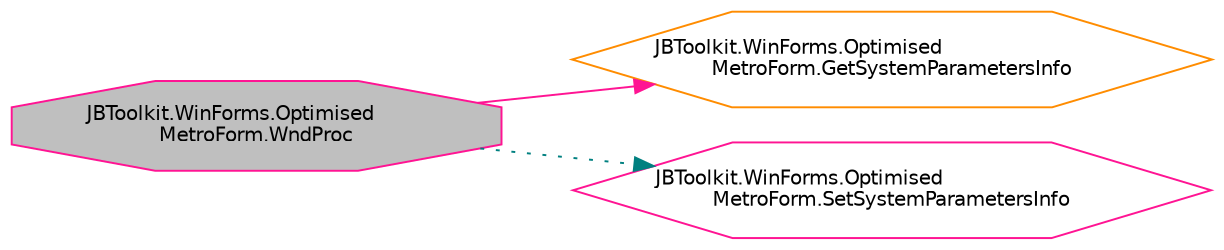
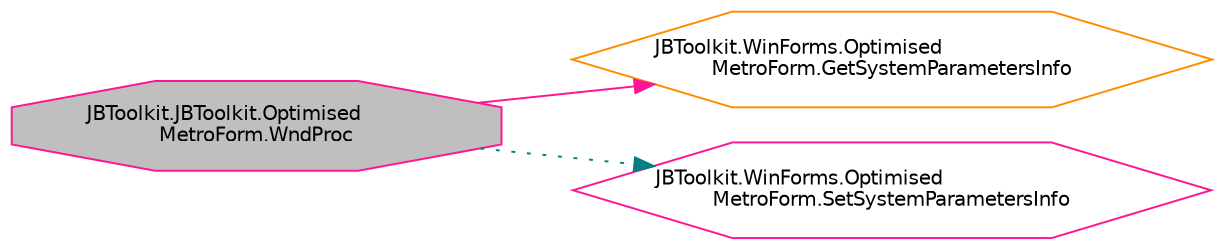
(257, 126) -> (257, 126)
